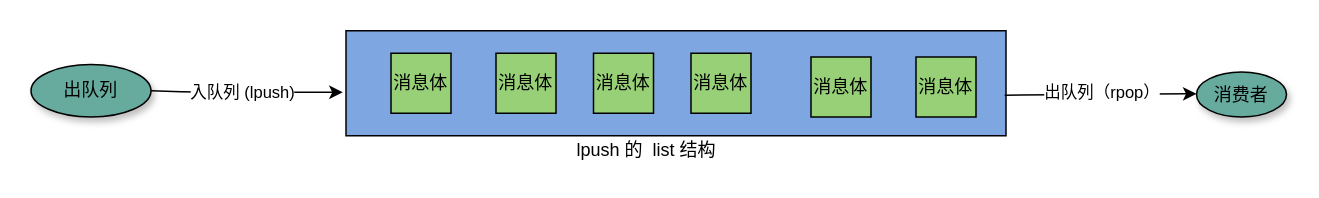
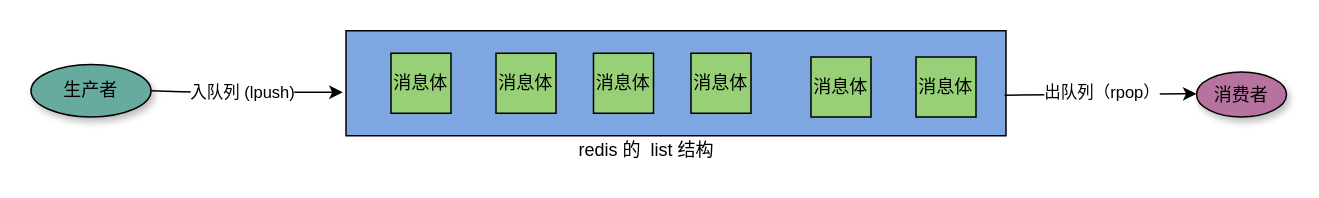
(91, 91) -> (91, 91)
(1241, 95) -> (1241, 95)
(647, 151) -> (647, 151)
